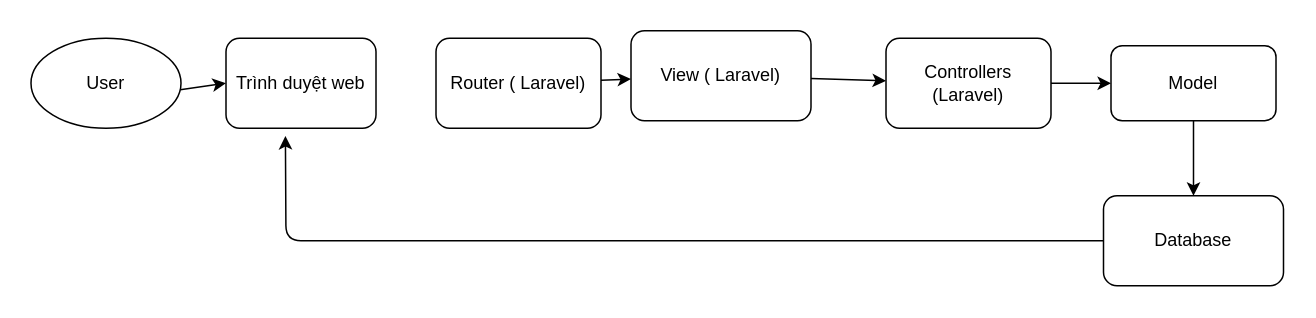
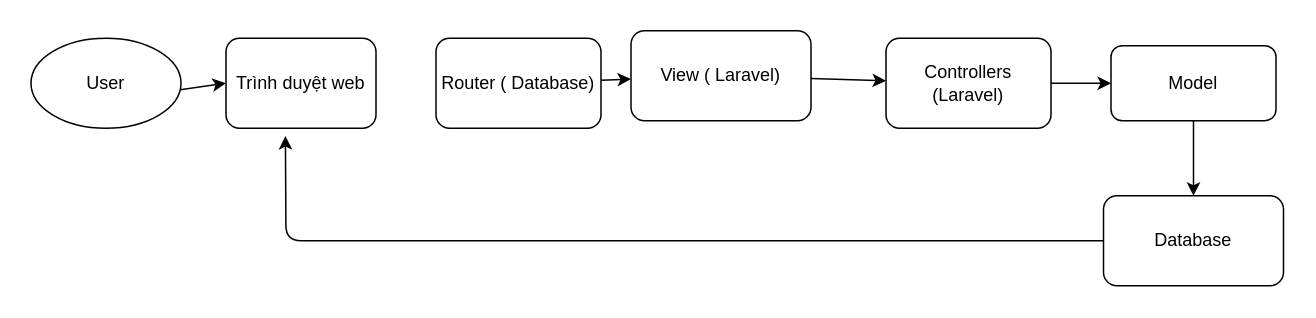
(518, 83) -> (518, 83)
